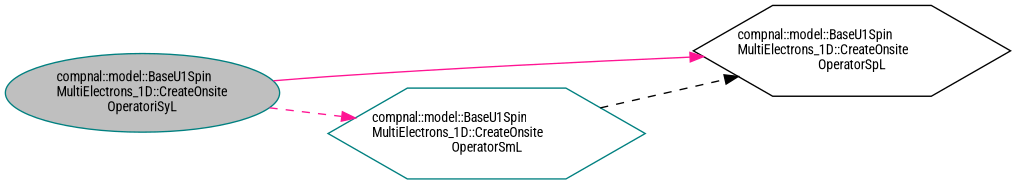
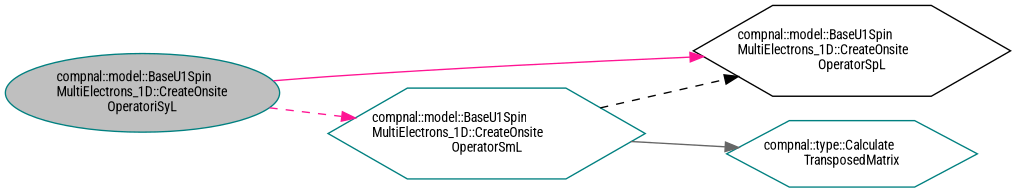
none -> (852, 154)
